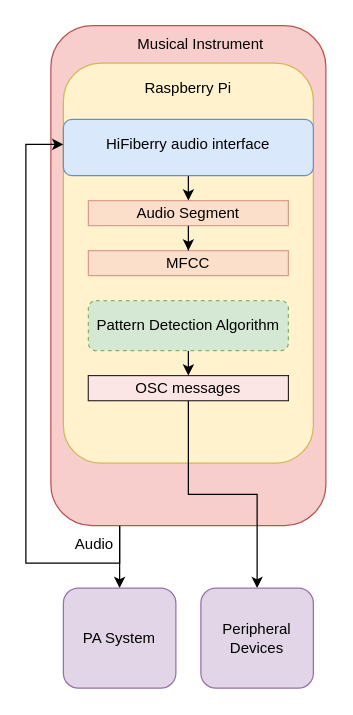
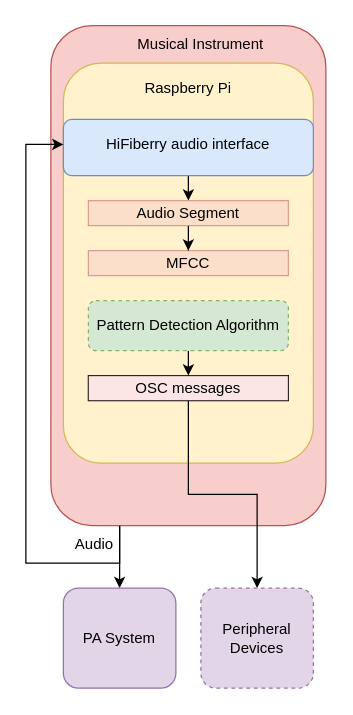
(257, 638) -> (257, 638)
